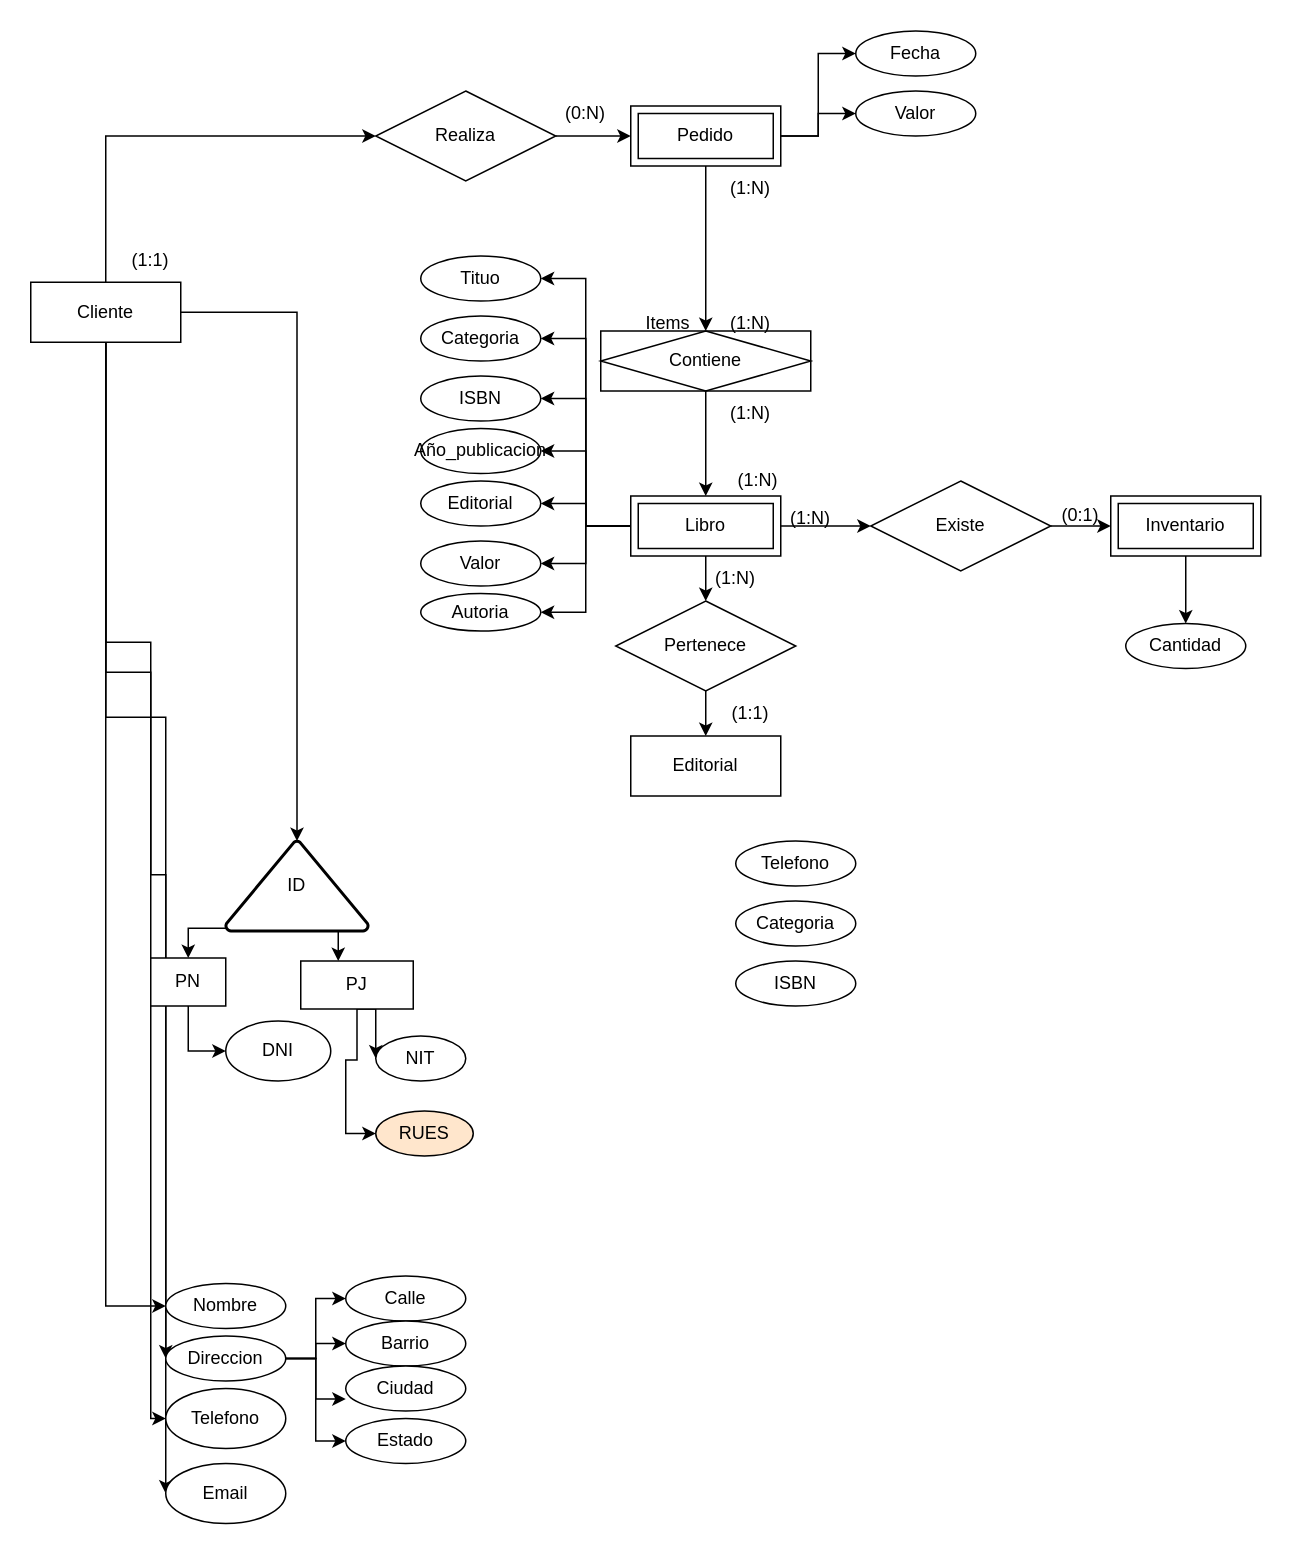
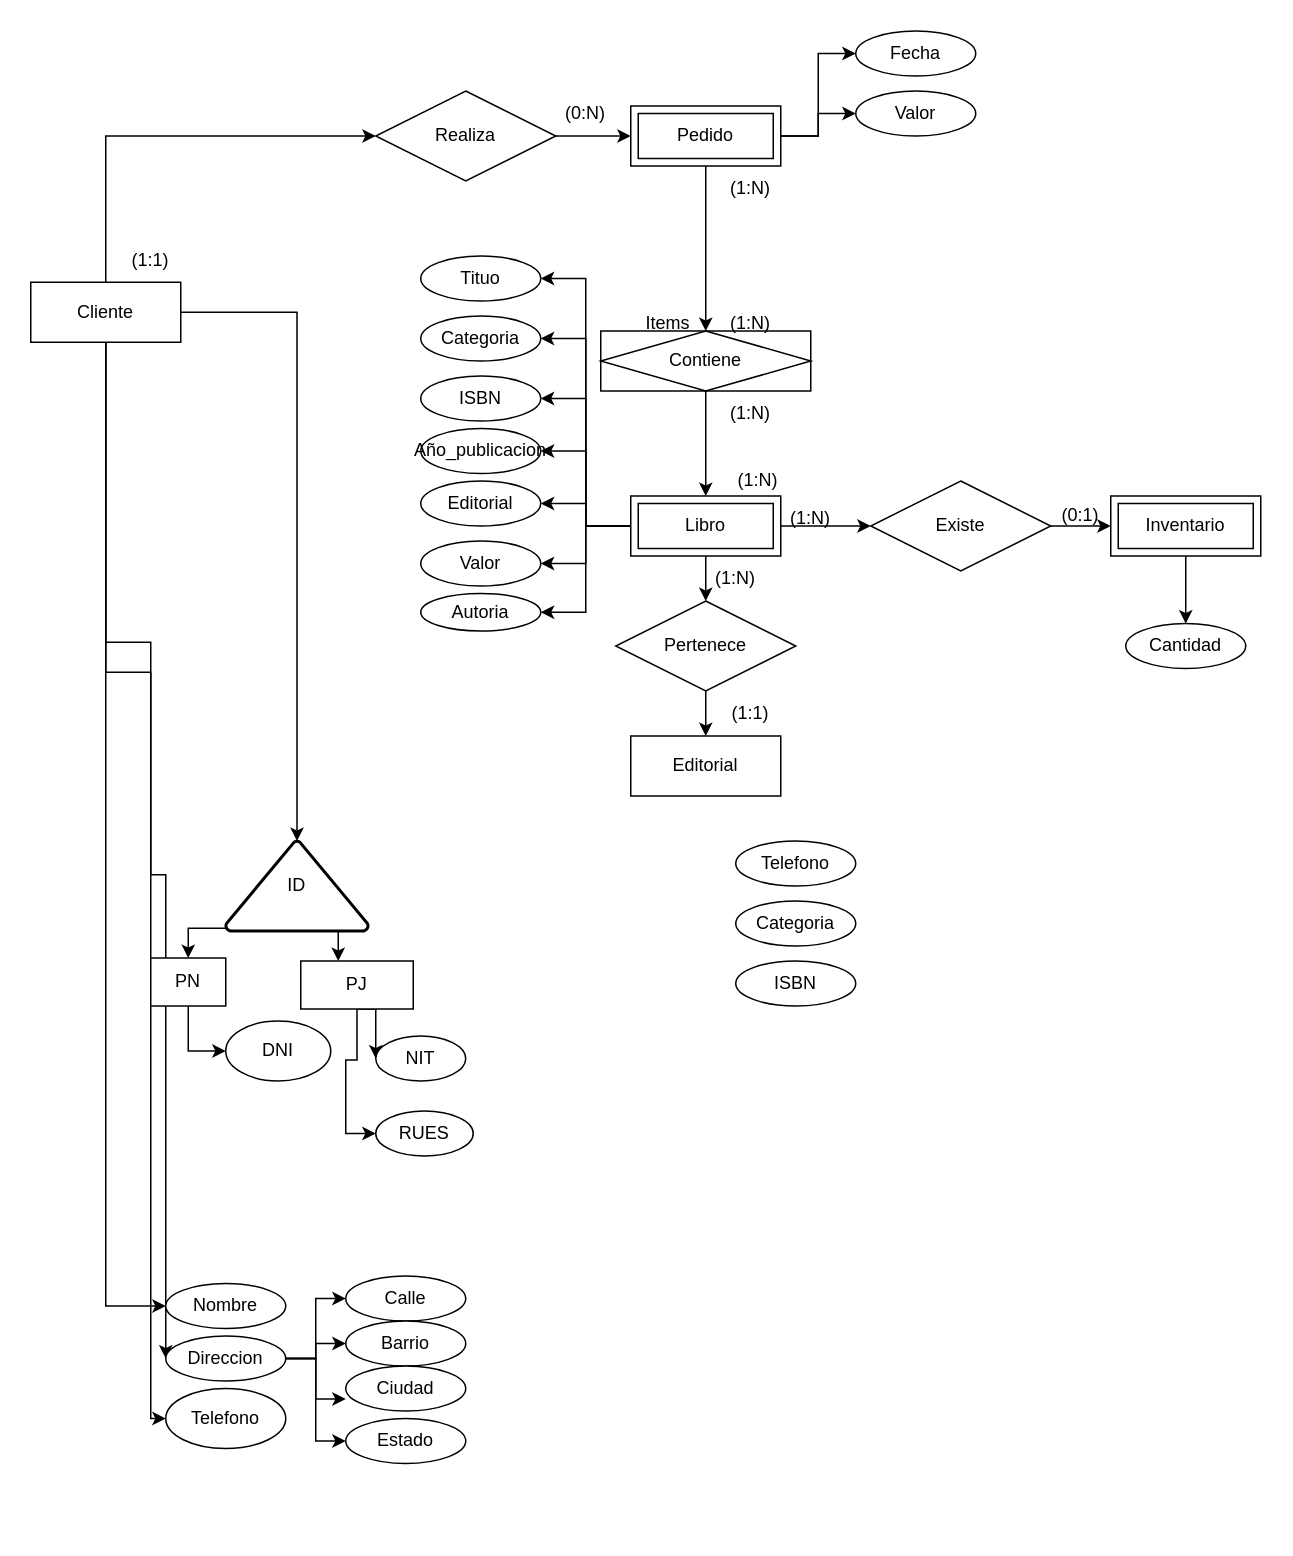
(166, 766) -> none
(425, 1133) -> (425, 1133)
(226, 1493) -> none
